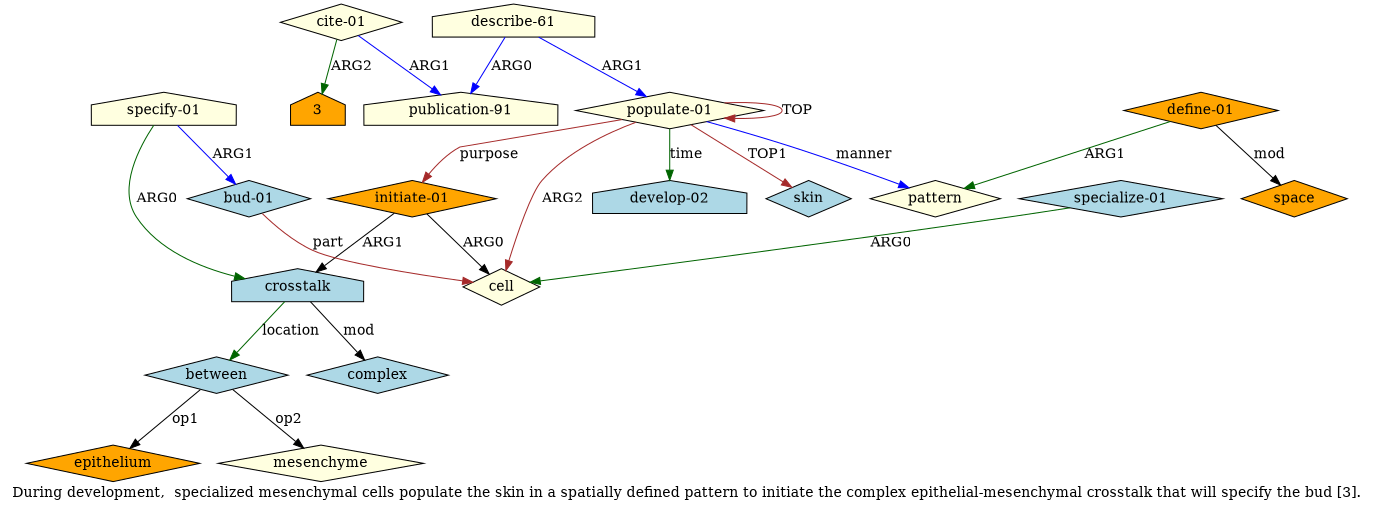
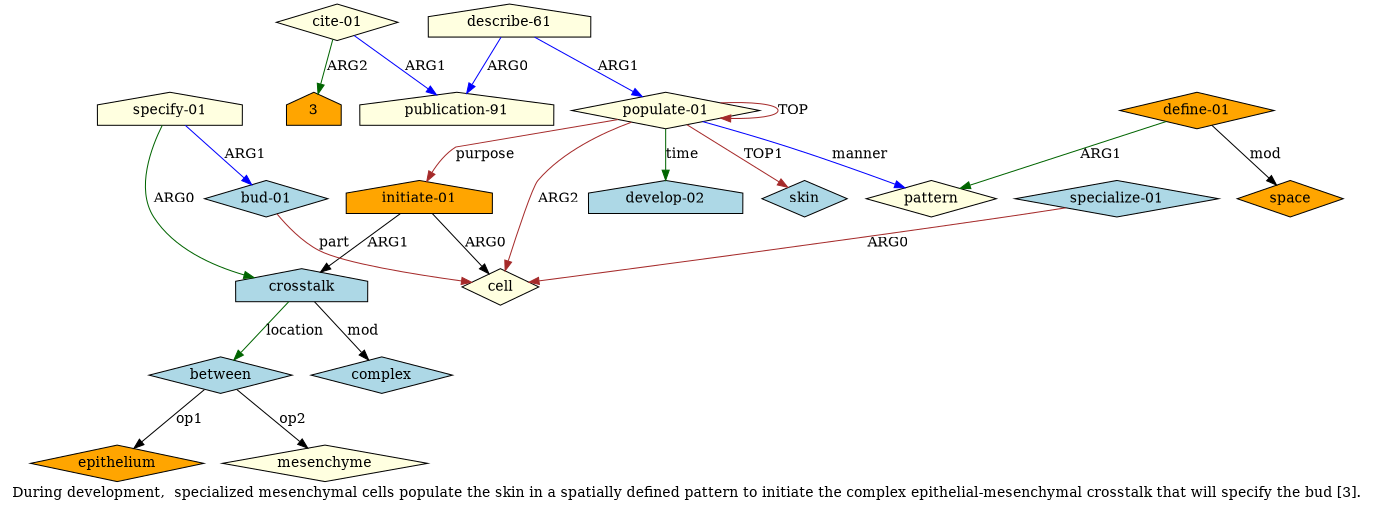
(412, 199) -> (419, 199)
(805, 246) -> (803, 246)
